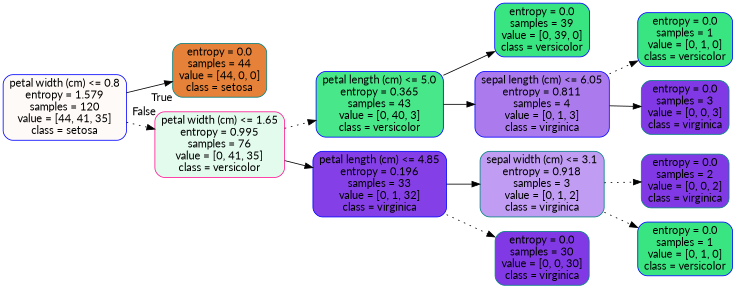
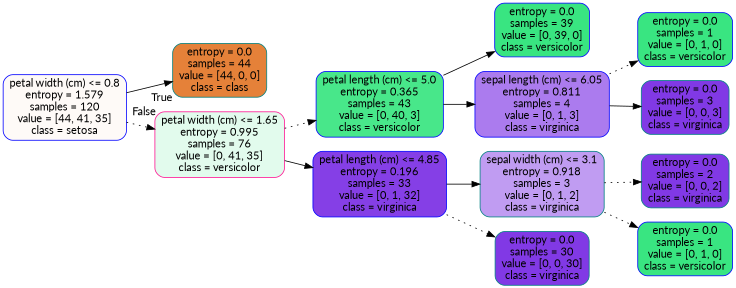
(220, 70) -> (220, 70)
